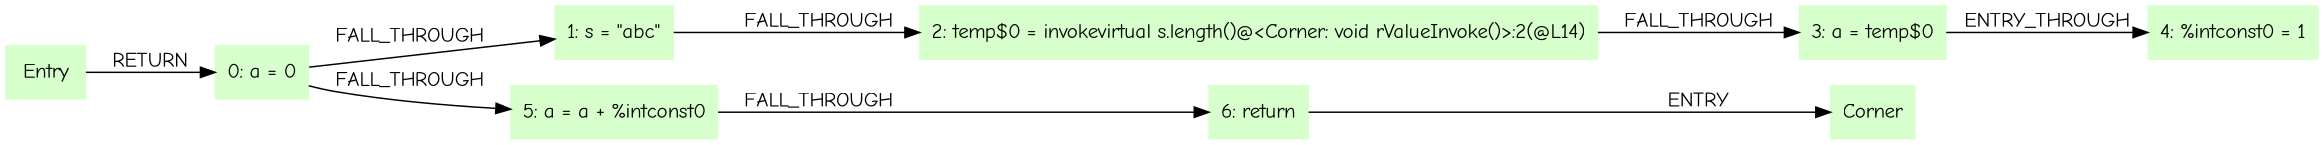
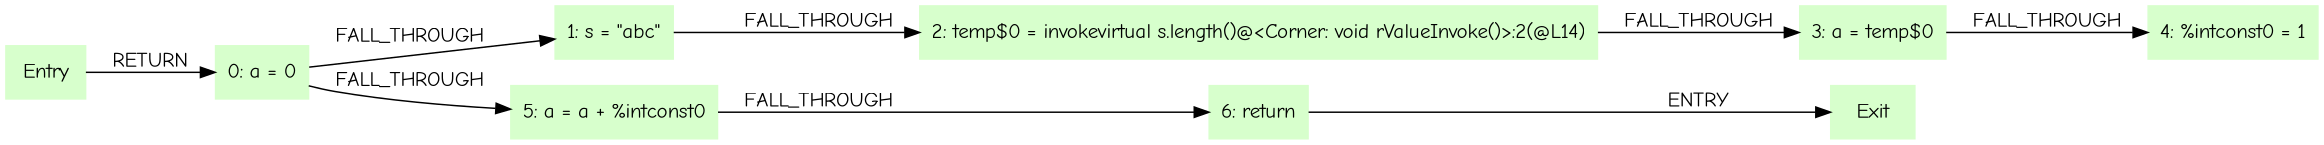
(2047, 21) -> (2047, 21)
(1873, 112) -> (1873, 112)
